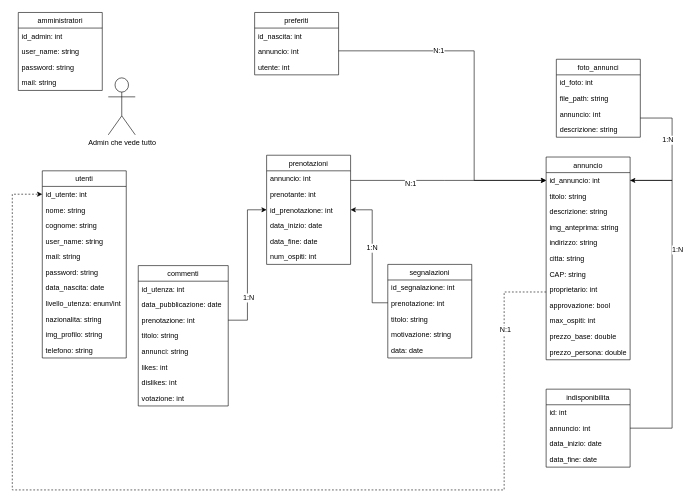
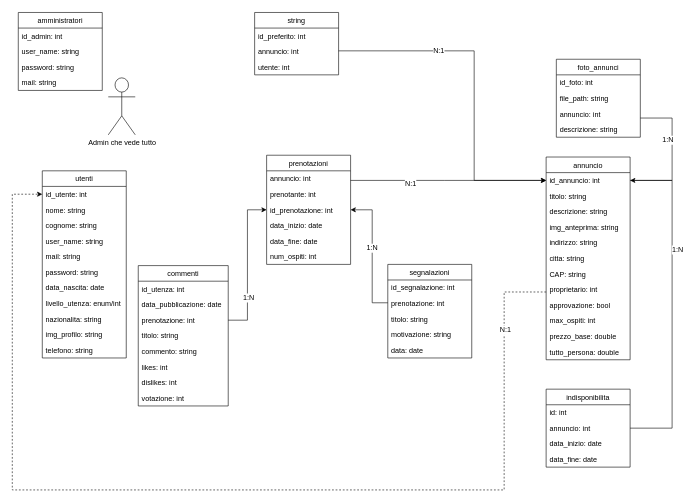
(296, 20) -> (296, 20)
(284, 36) -> (288, 36)
(168, 352) -> (171, 352)
(591, 352) -> (589, 352)
